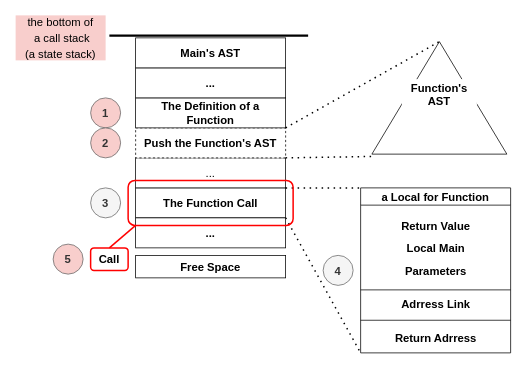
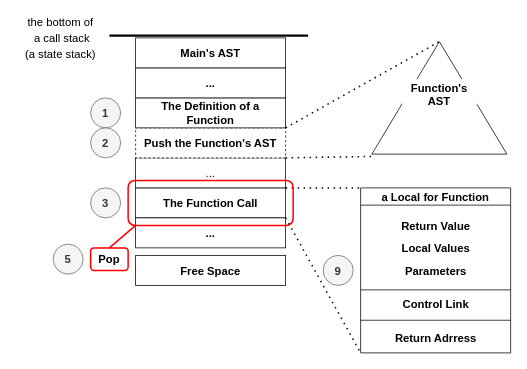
(60, 38) -> (60, 38)
(105, 113) -> (105, 113)
(105, 143) -> (105, 143)
(436, 248) -> (436, 248)
(68, 259) -> (68, 259)
(109, 259) -> (109, 259)
(210, 267) -> (210, 270)
(338, 270) -> (338, 270)
(436, 304) -> (436, 304)
